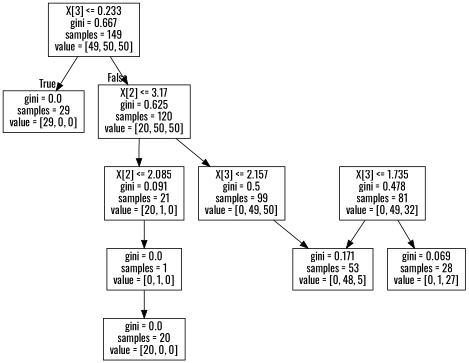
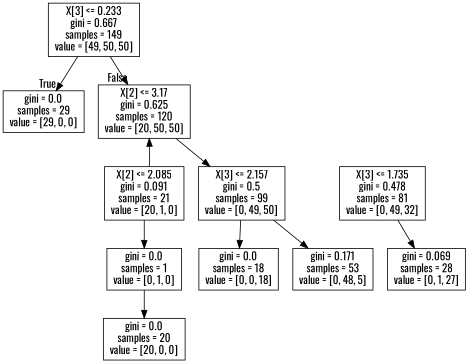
(139, 148) -> (150, 156)
(358, 231) -> none
none -> (239, 269)
